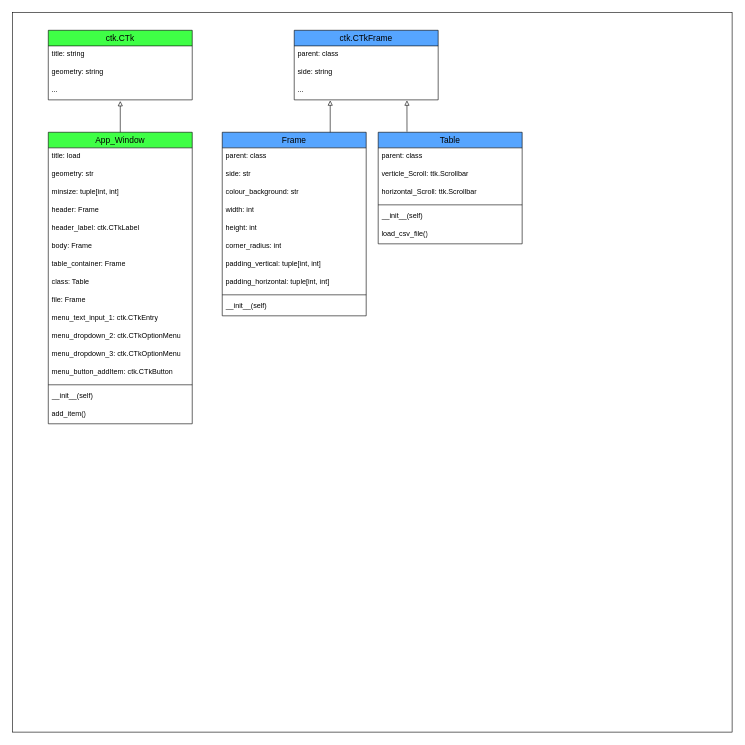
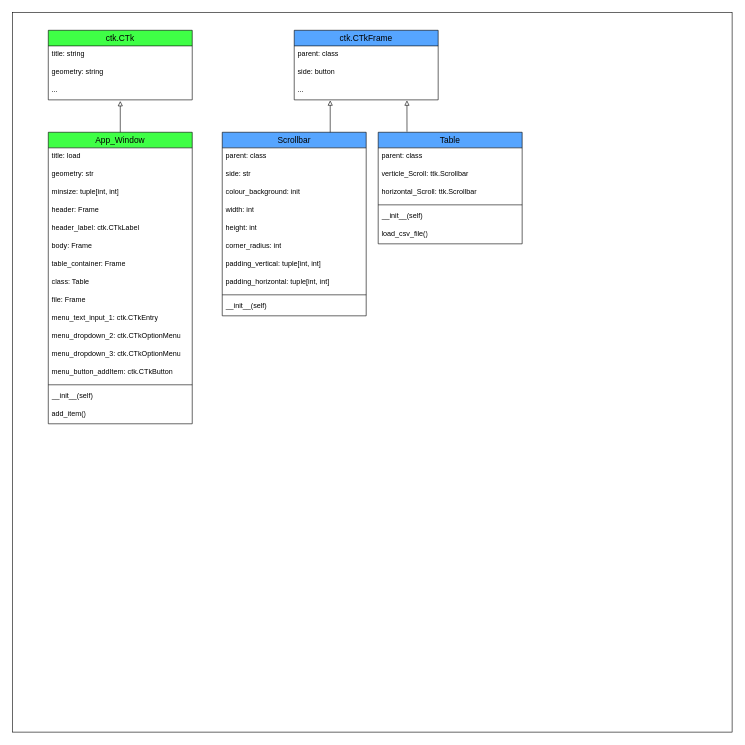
(318, 72) -> (319, 72)
(294, 141) -> (294, 141)
(267, 192) -> (268, 192)
